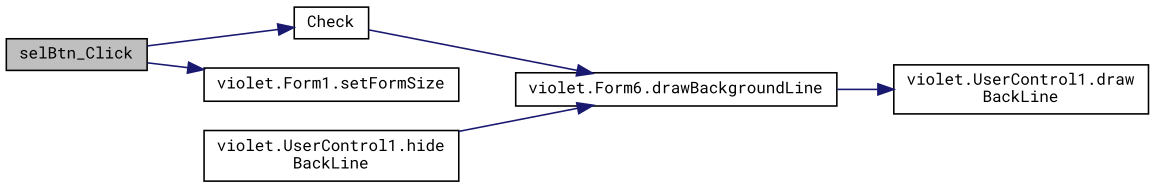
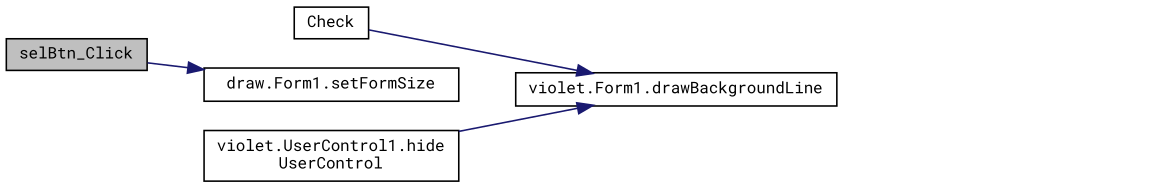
(213, 38) -> none
(331, 85) -> (331, 85)
(676, 89) -> (676, 89)
(1021, 89) -> none
(331, 156) -> (331, 156)
